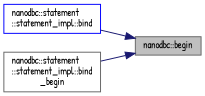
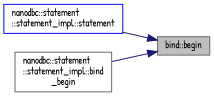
(52, 19) -> (63, 19)
(168, 46) -> (184, 46)
